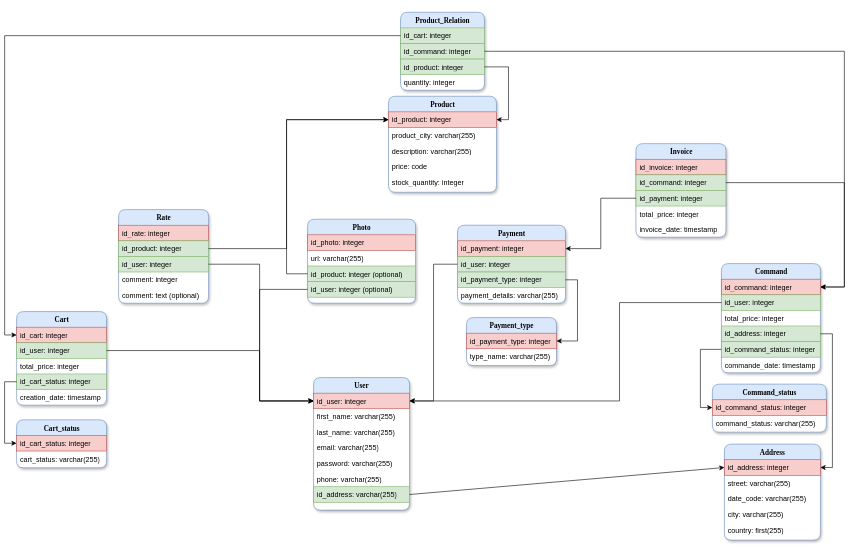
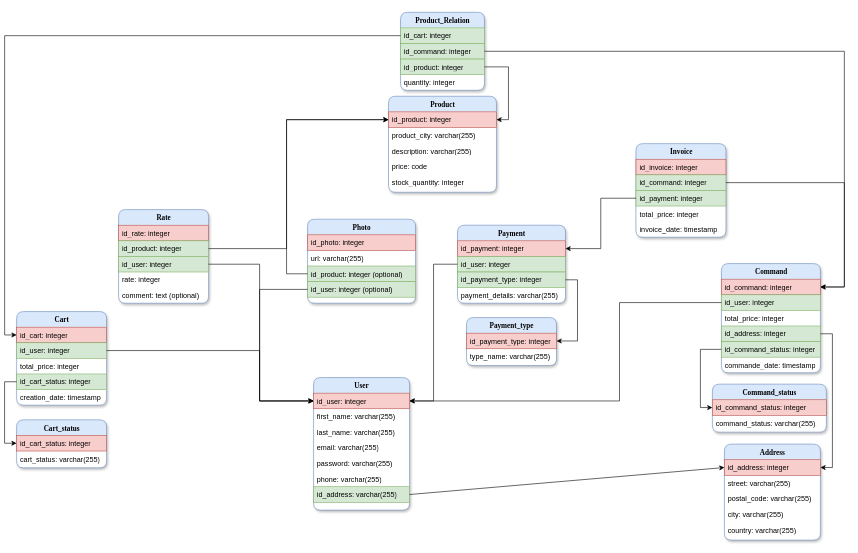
(152, 281) -> (146, 281)
(773, 500) -> (773, 504)
(764, 531) -> (769, 531)
